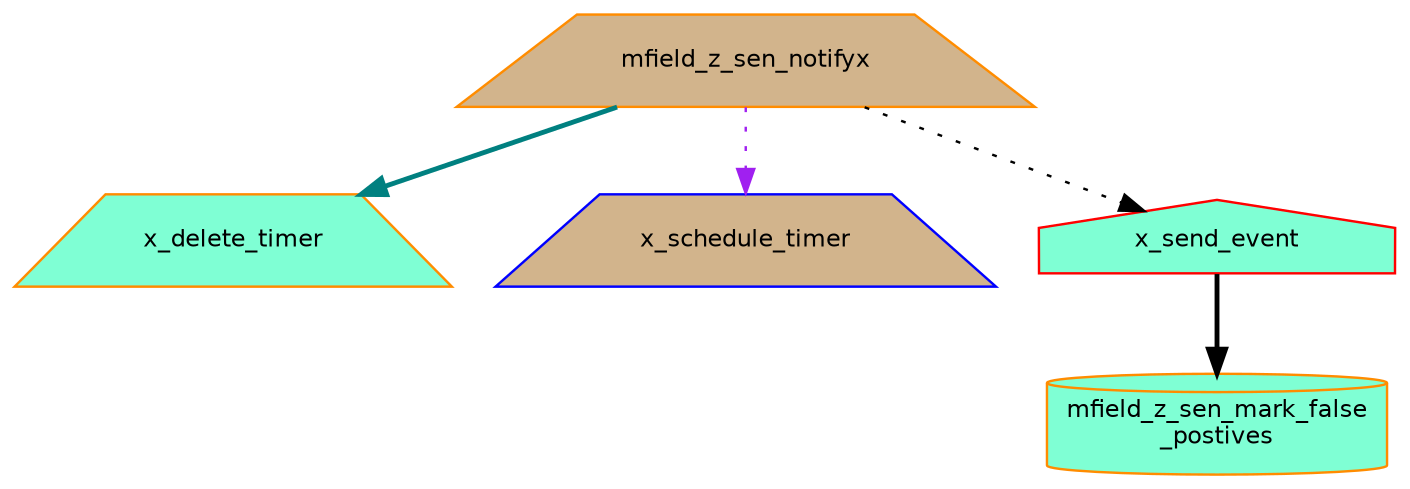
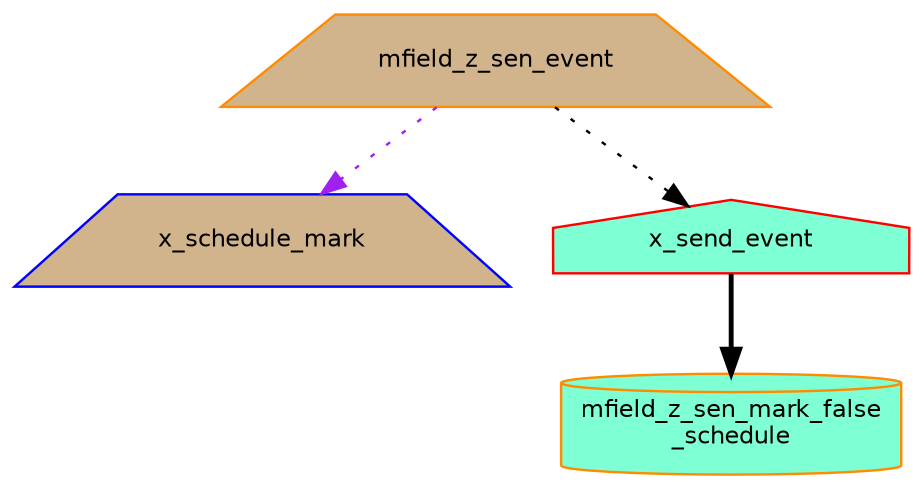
(746, 61) -> (496, 61)
(233, 240) -> none
(746, 240) -> (262, 240)
(1217, 424) -> (731, 424)
